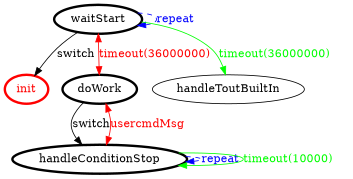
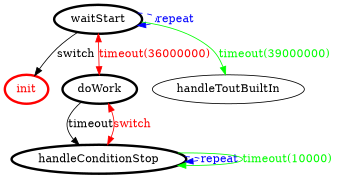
(275, 54) -> (275, 54)
(91, 124) -> (91, 124)
(148, 124) -> (132, 124)
